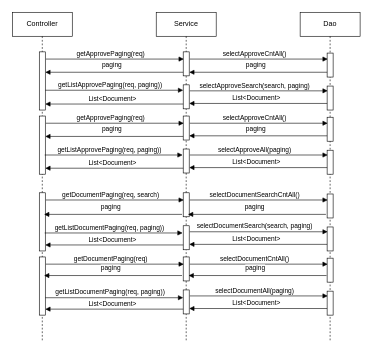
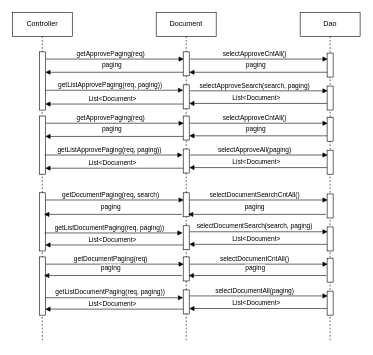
(186, 24) -> (186, 24)
